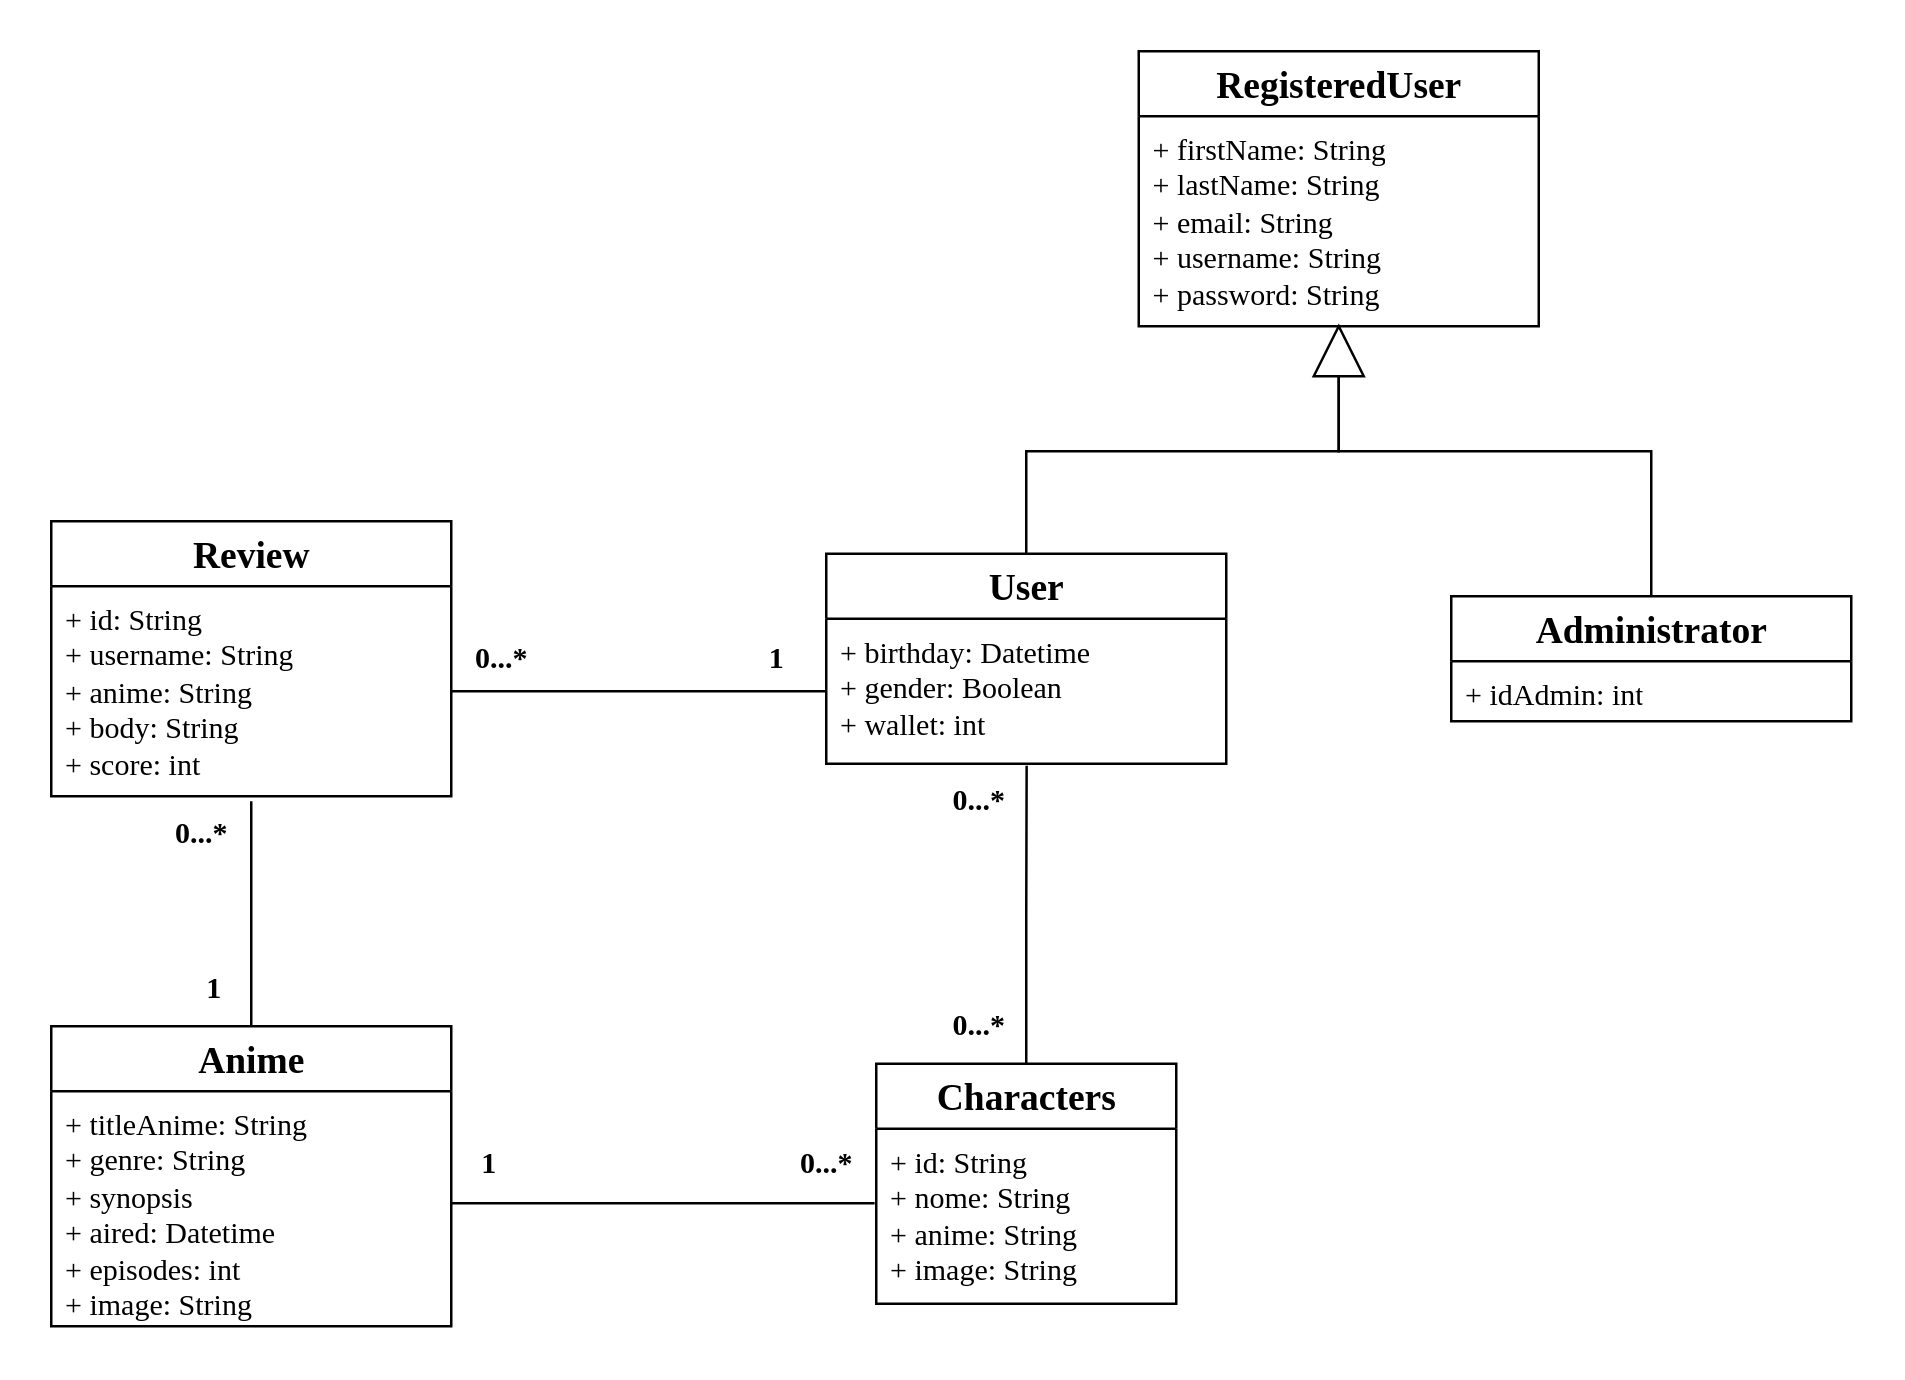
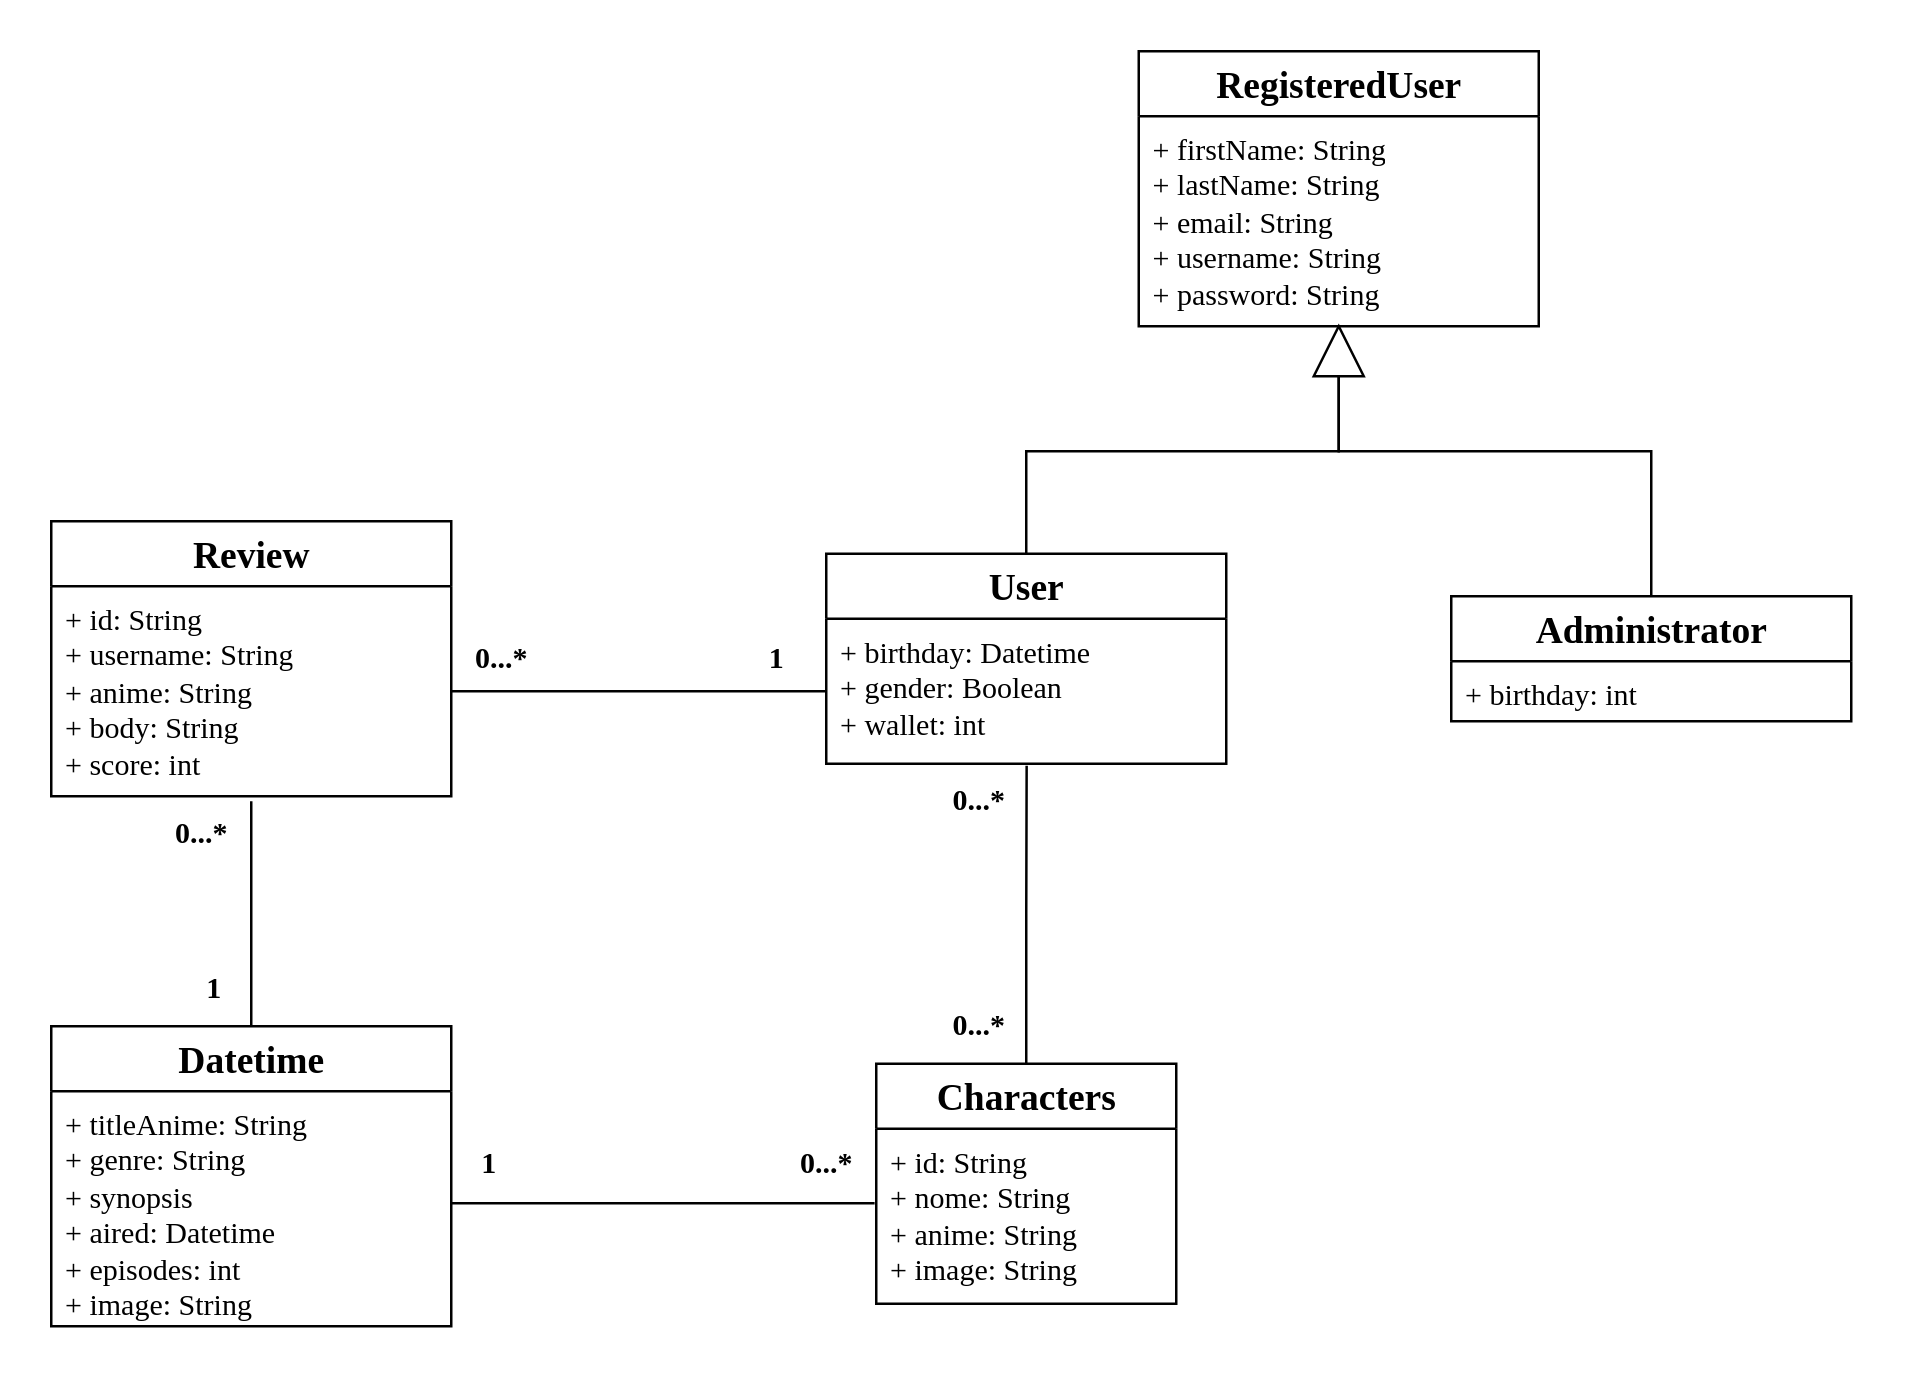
(1560, 697) -> (1573, 697)
(253, 1059) -> (253, 1059)
